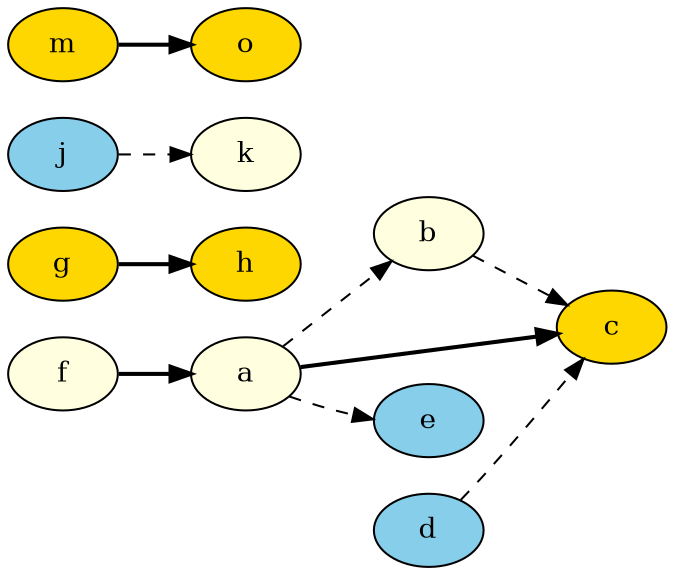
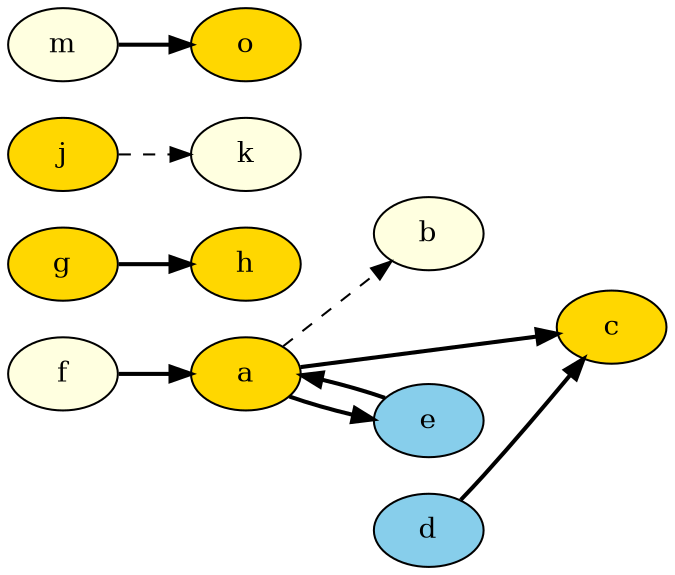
(63, 45) -> (63, 45)
(63, 154) -> (63, 154)
(511, 276) -> none
(246, 374) -> (246, 374)
none -> (354, 388)
(321, 406) -> (321, 406)
(516, 438) -> (516, 438)
